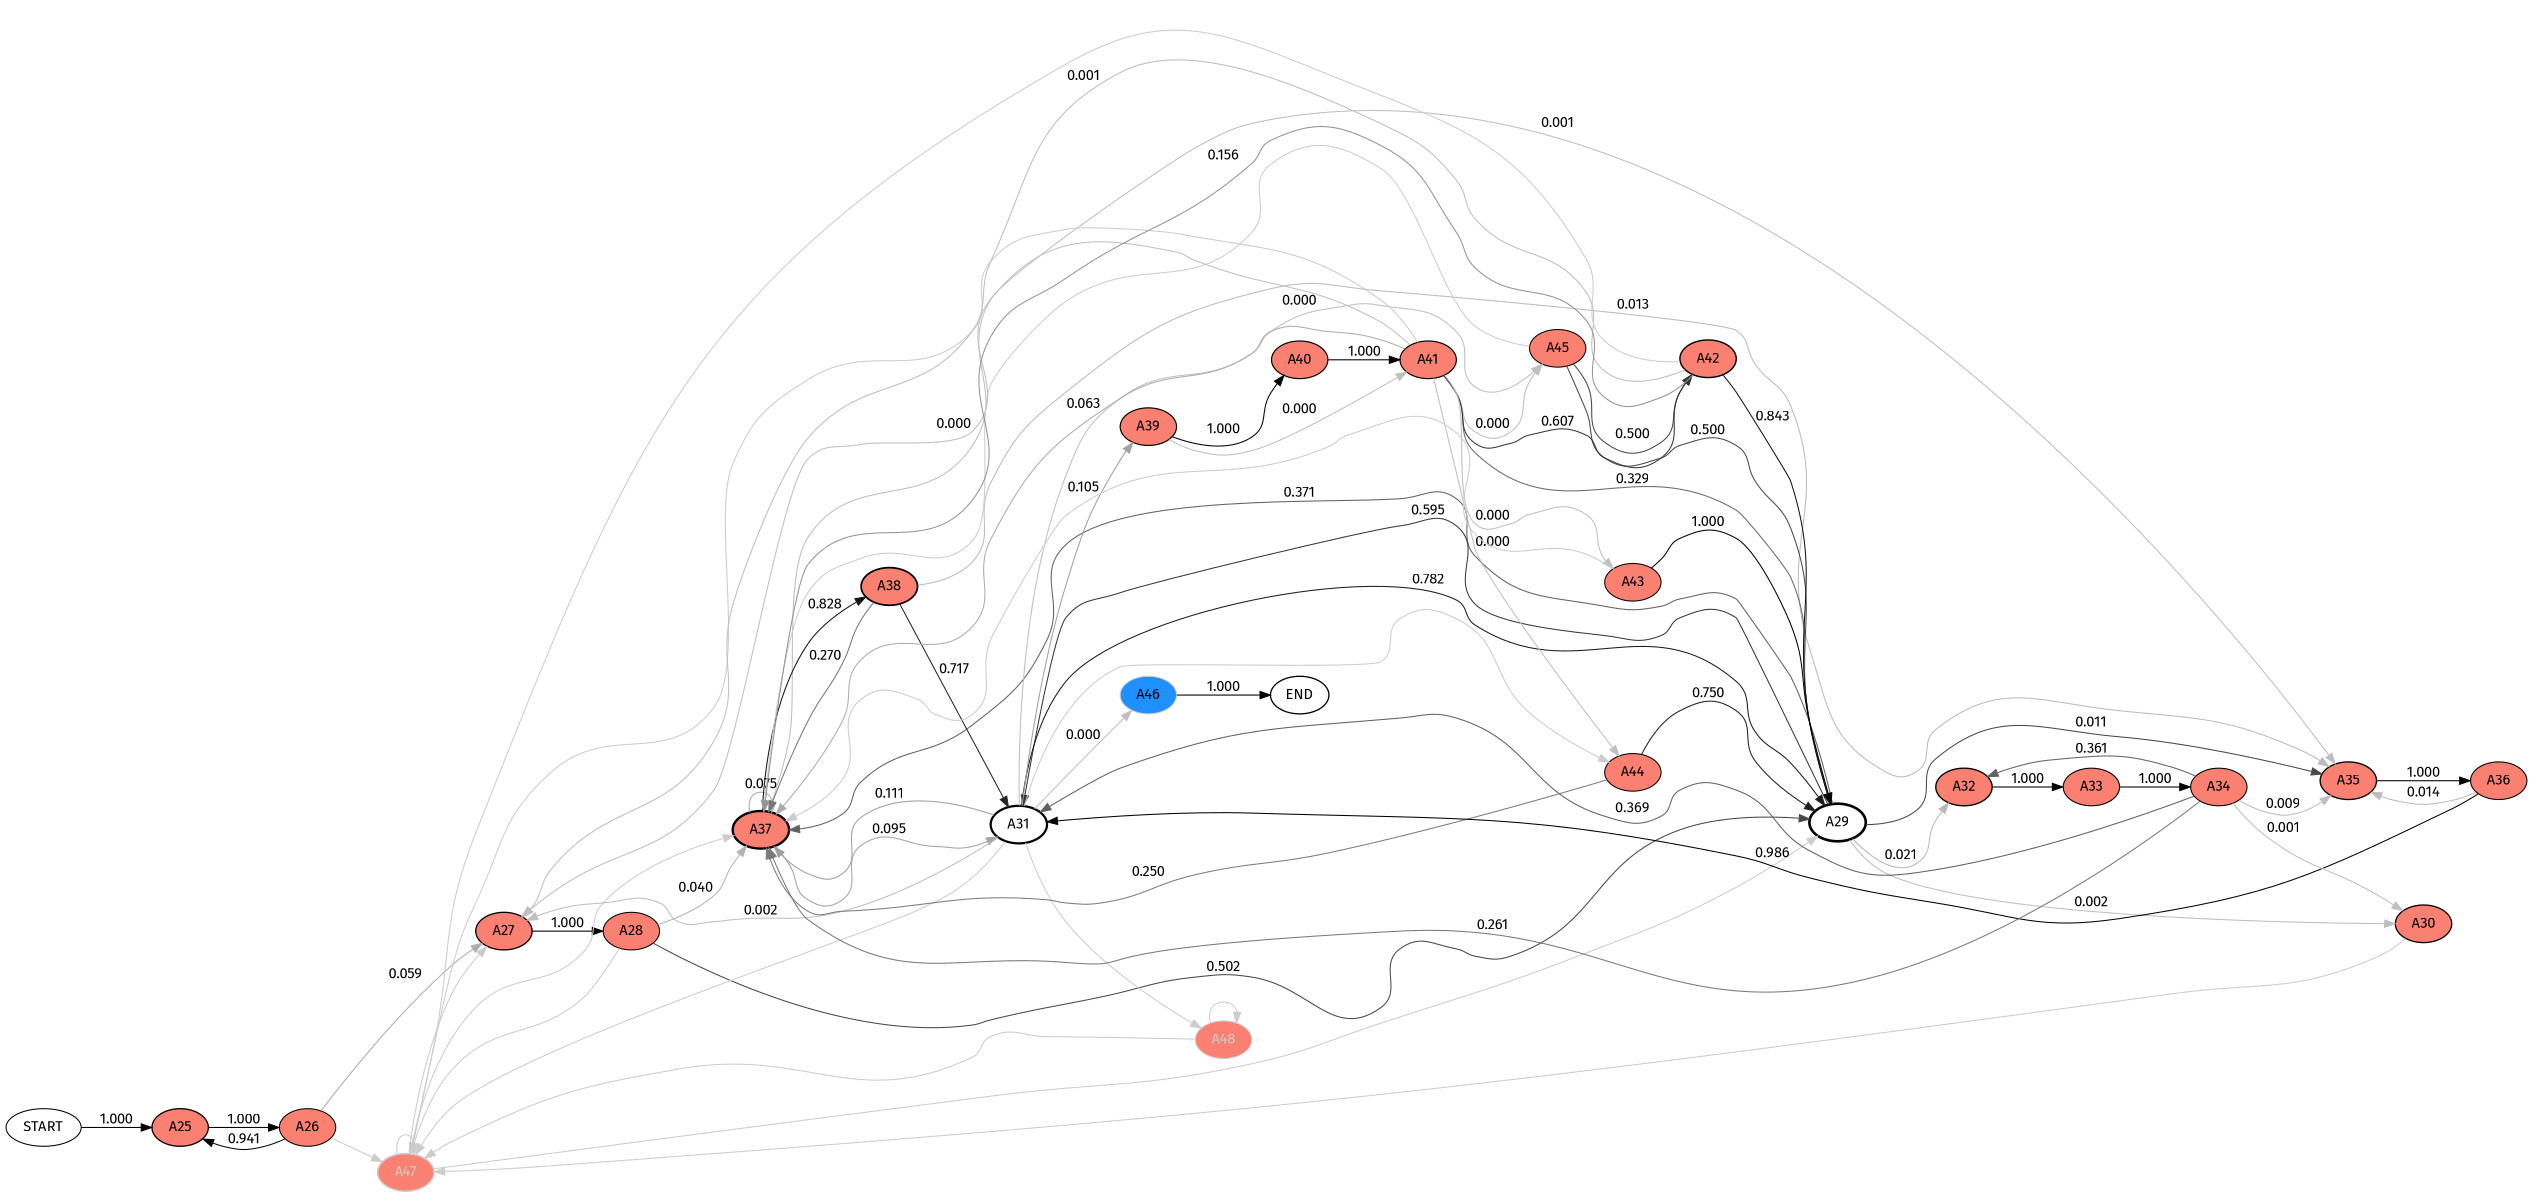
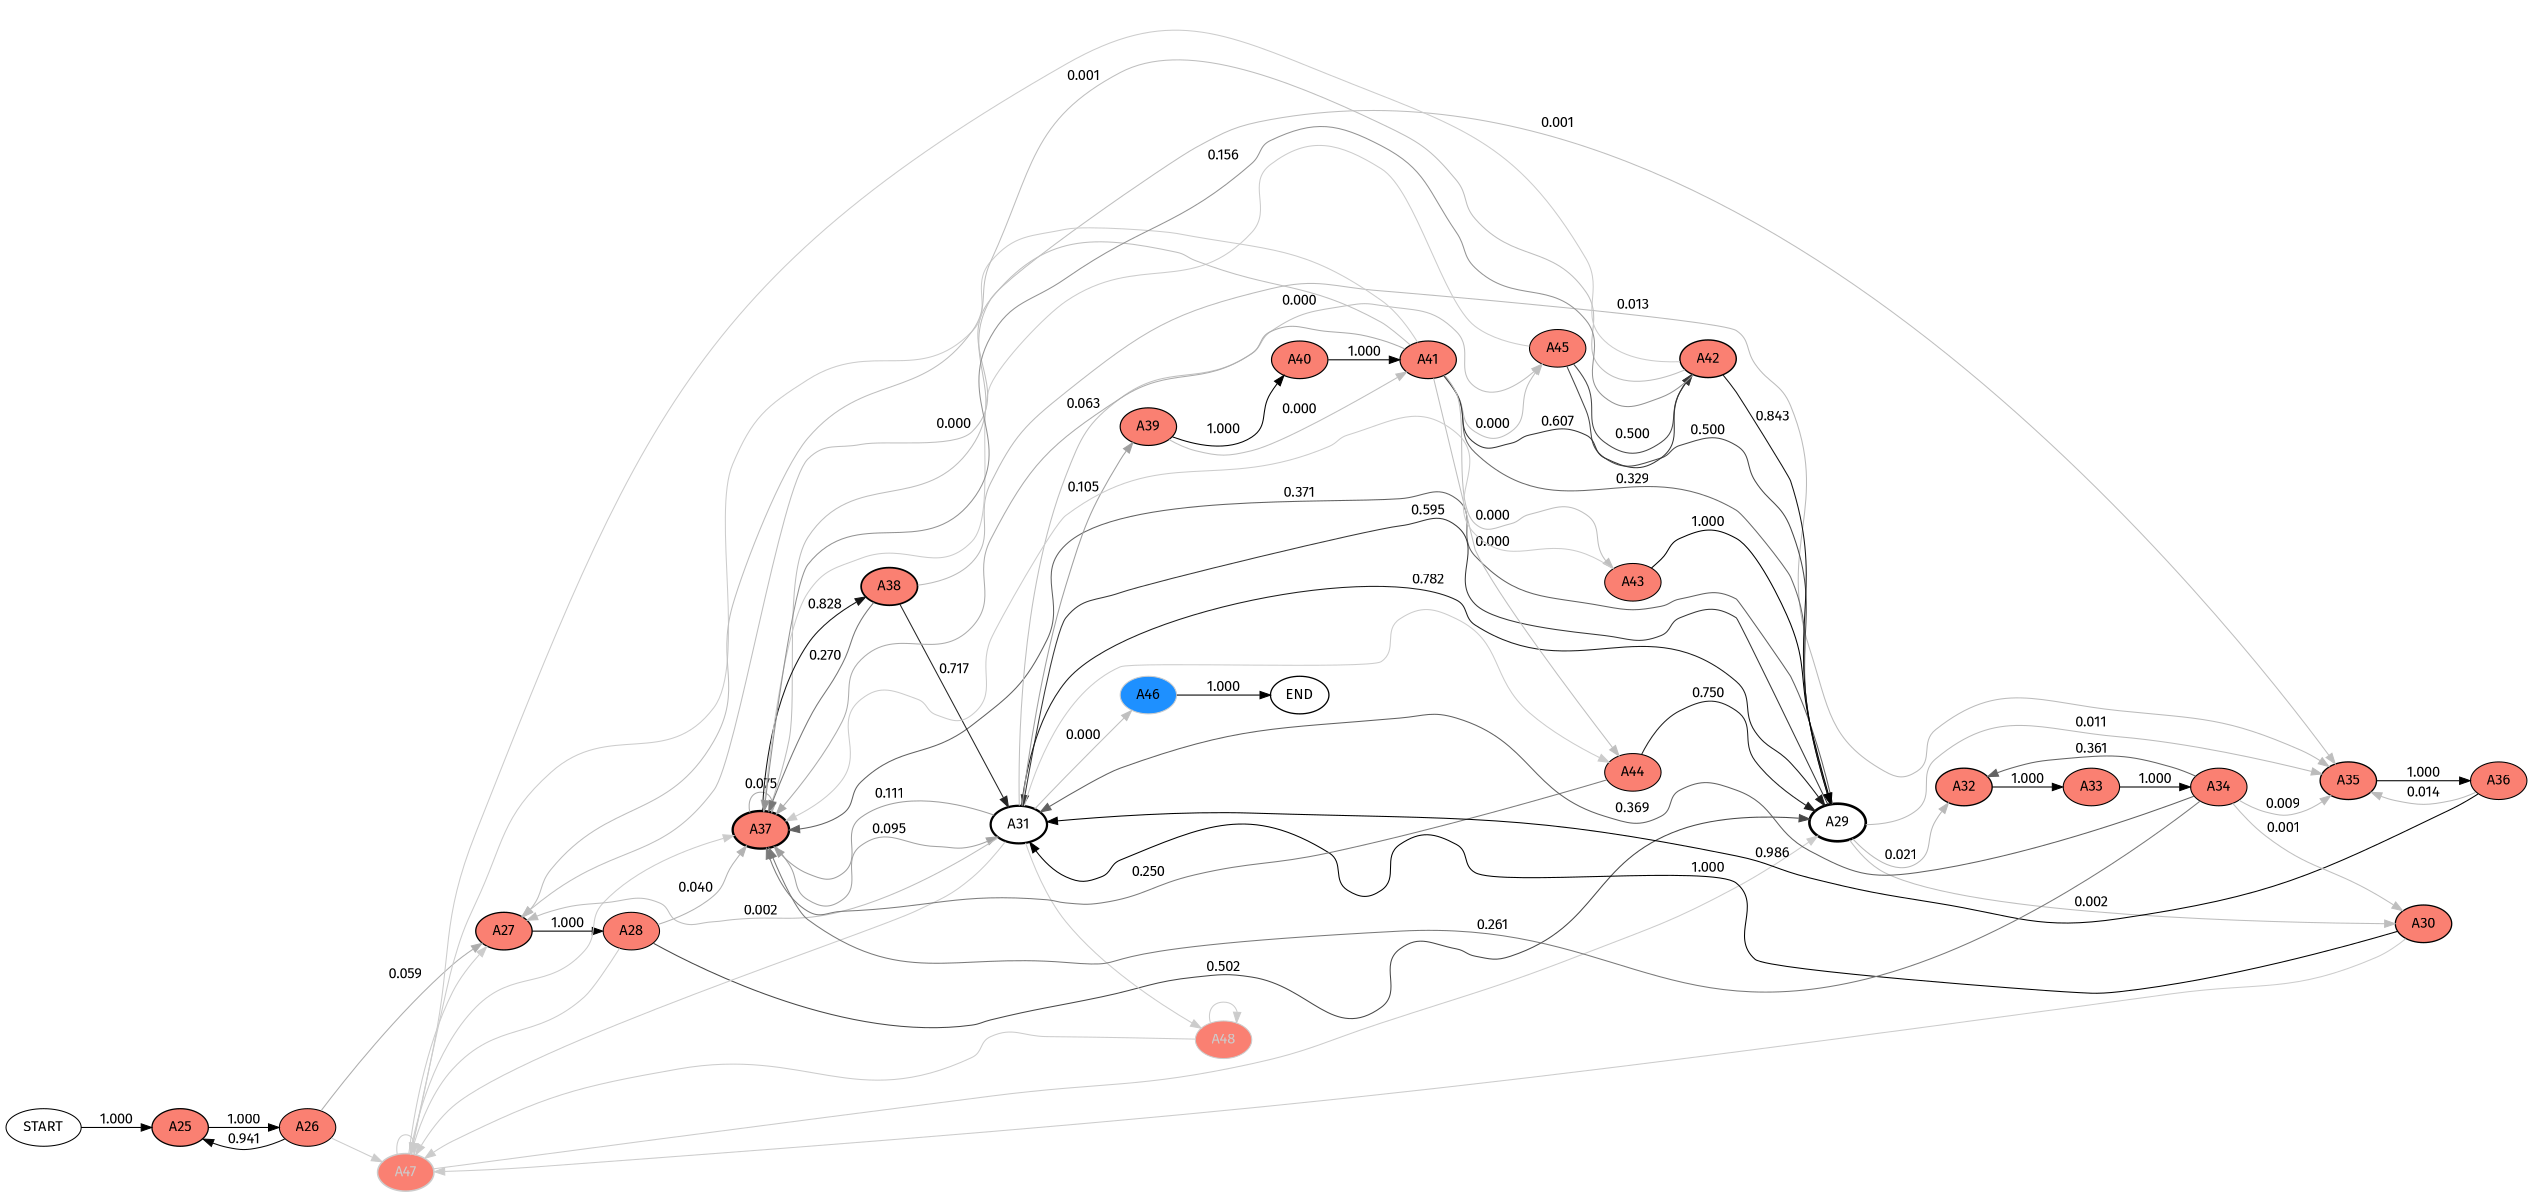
(2066, 730) -> (2066, 730)
none -> (1698, 876)
